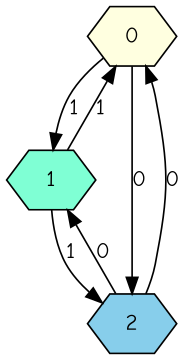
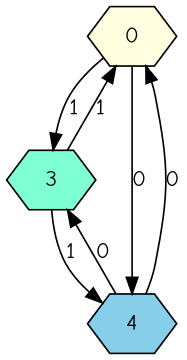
(51, 180) -> (51, 180)
(132, 324) -> (132, 324)
